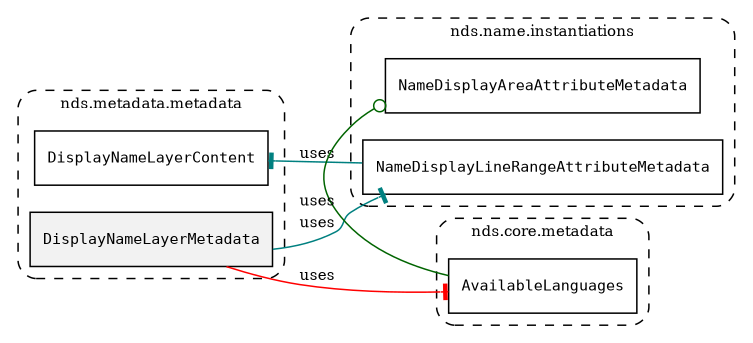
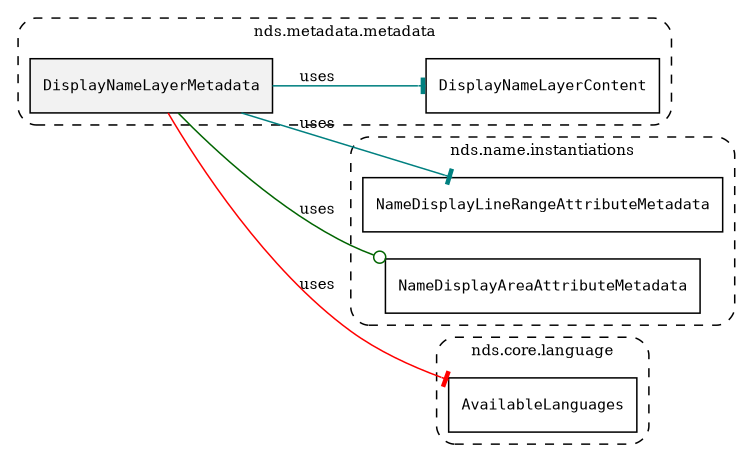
(317, 162) -> (345, 86)
(335, 209) -> (269, 194)
(543, 233) -> (543, 352)
